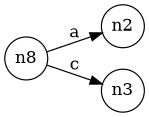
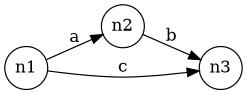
none -> (166, 45)
(26, 58) -> (26, 68)
